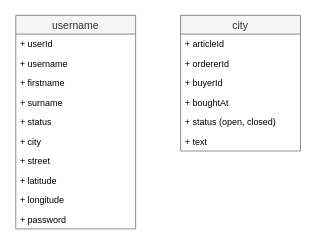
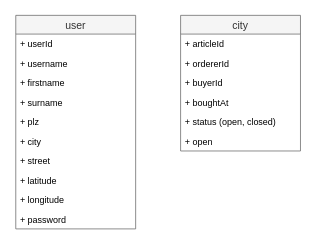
(75, 25) -> (75, 25)
(38, 122) -> (30, 122)
(198, 142) -> (198, 142)
